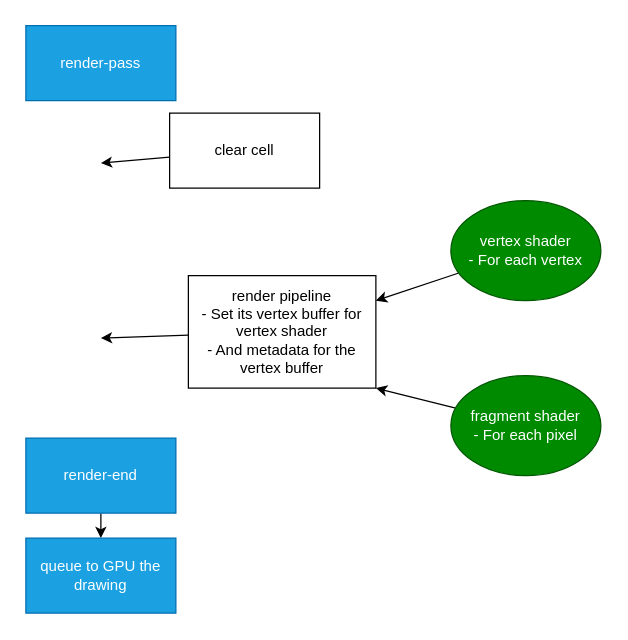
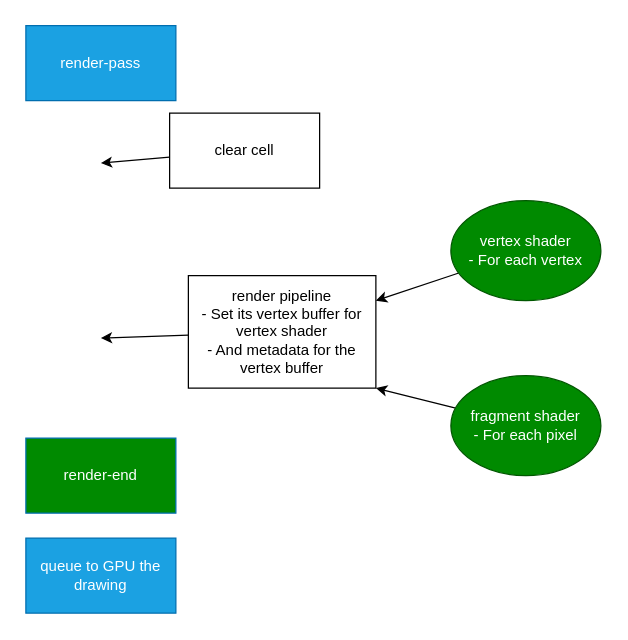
(101, 476) -> (101, 476)
(101, 521) -> none
